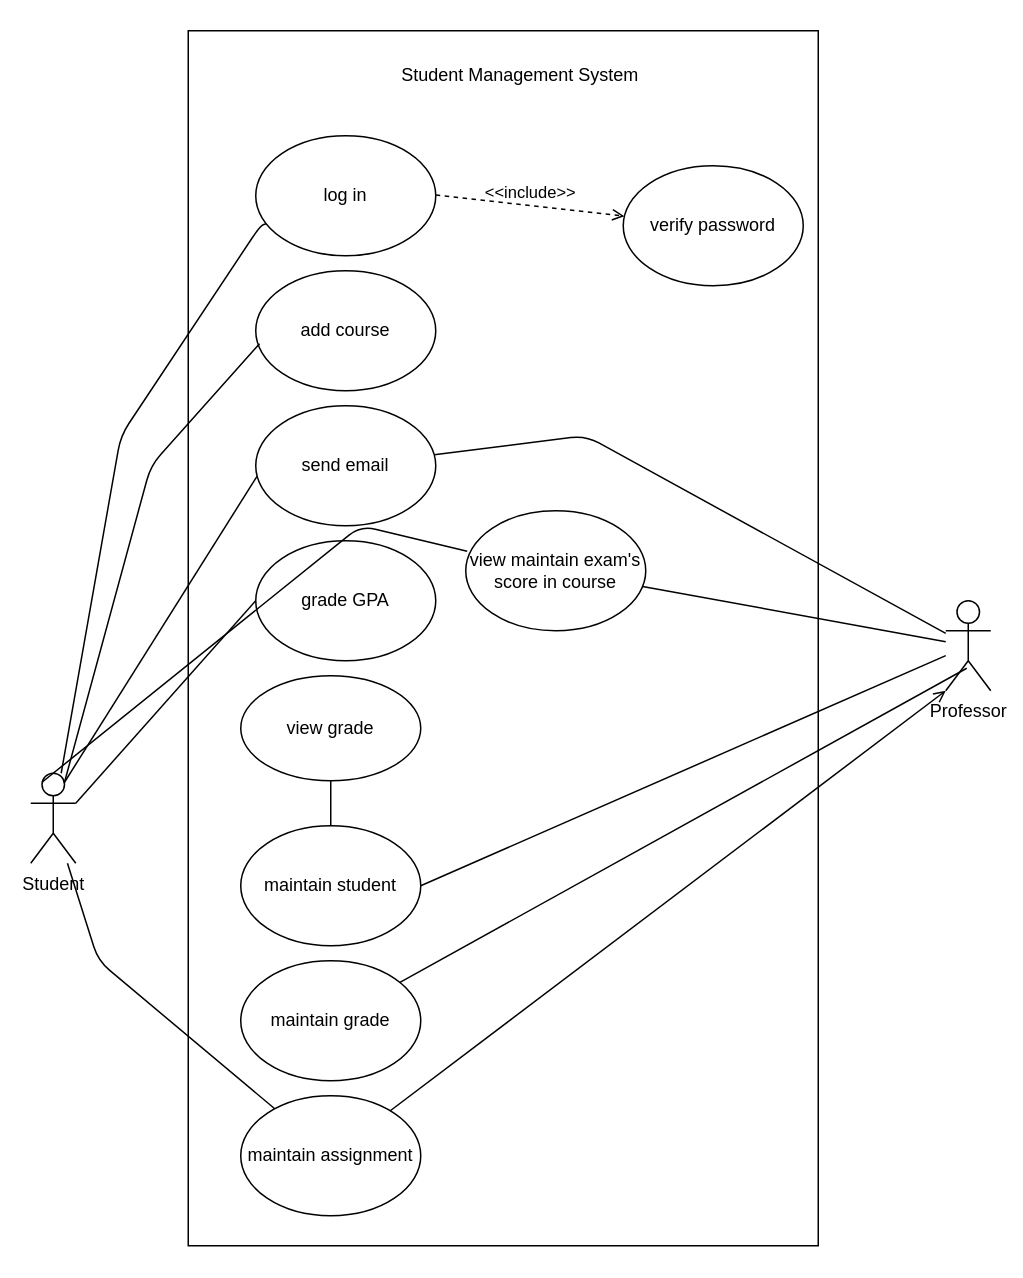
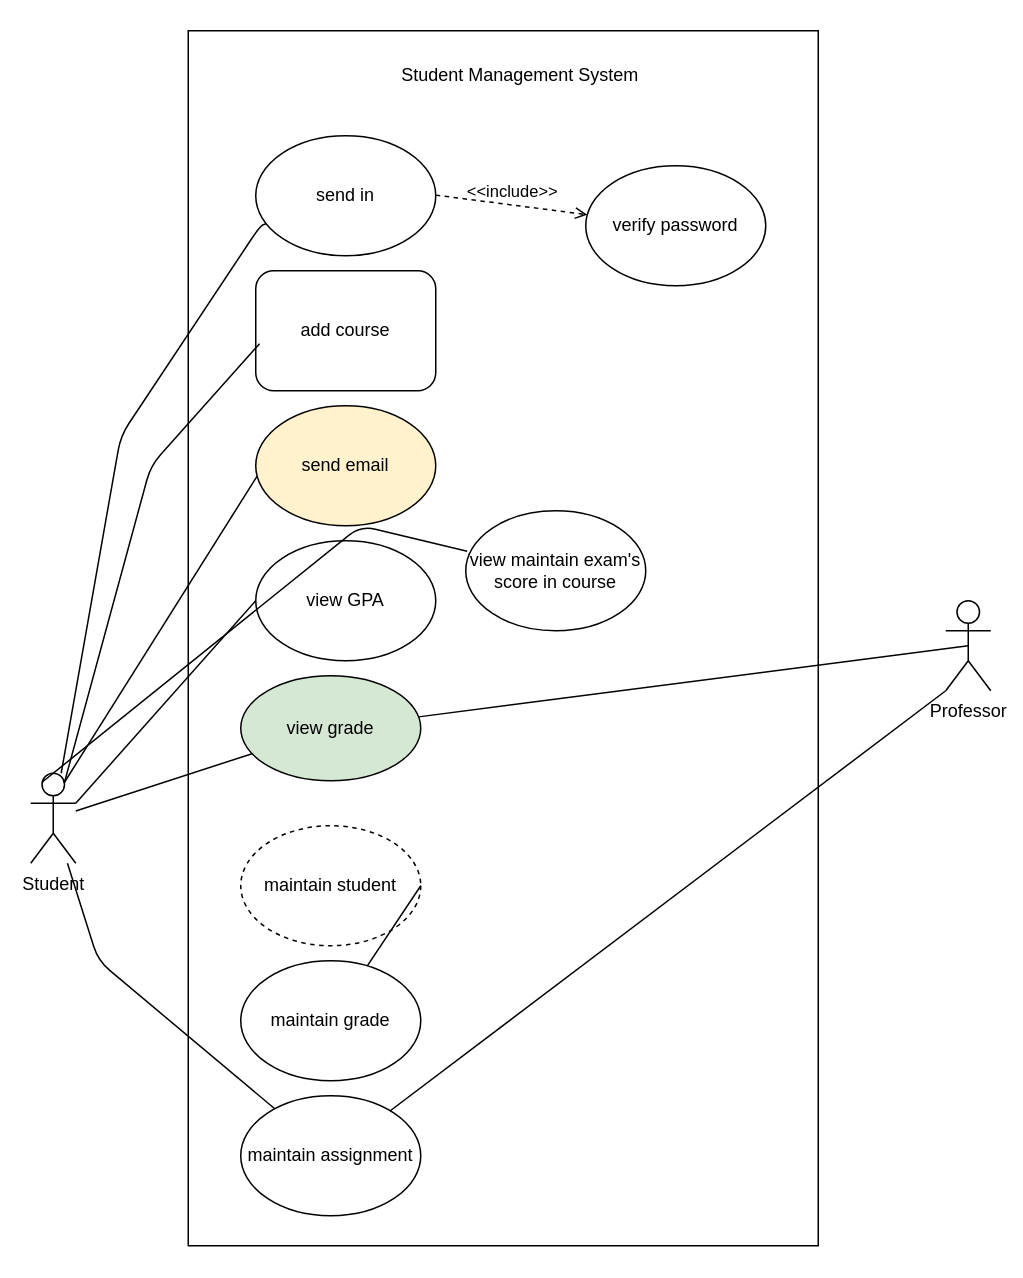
(346, 196) -> (346, 196)
(713, 226) -> (676, 226)
(346, 331) -> (346, 331)
(346, 466) -> (346, 466)
(703, 500) -> none
(346, 601) -> (346, 601)
(794, 614) -> none
(940, 695) -> (941, 694)
(331, 728) -> (331, 728)
(683, 771) -> (394, 926)
none -> (164, 782)
(331, 803) -> (691, 682)
(675, 830) -> none
(331, 886) -> (331, 886)
